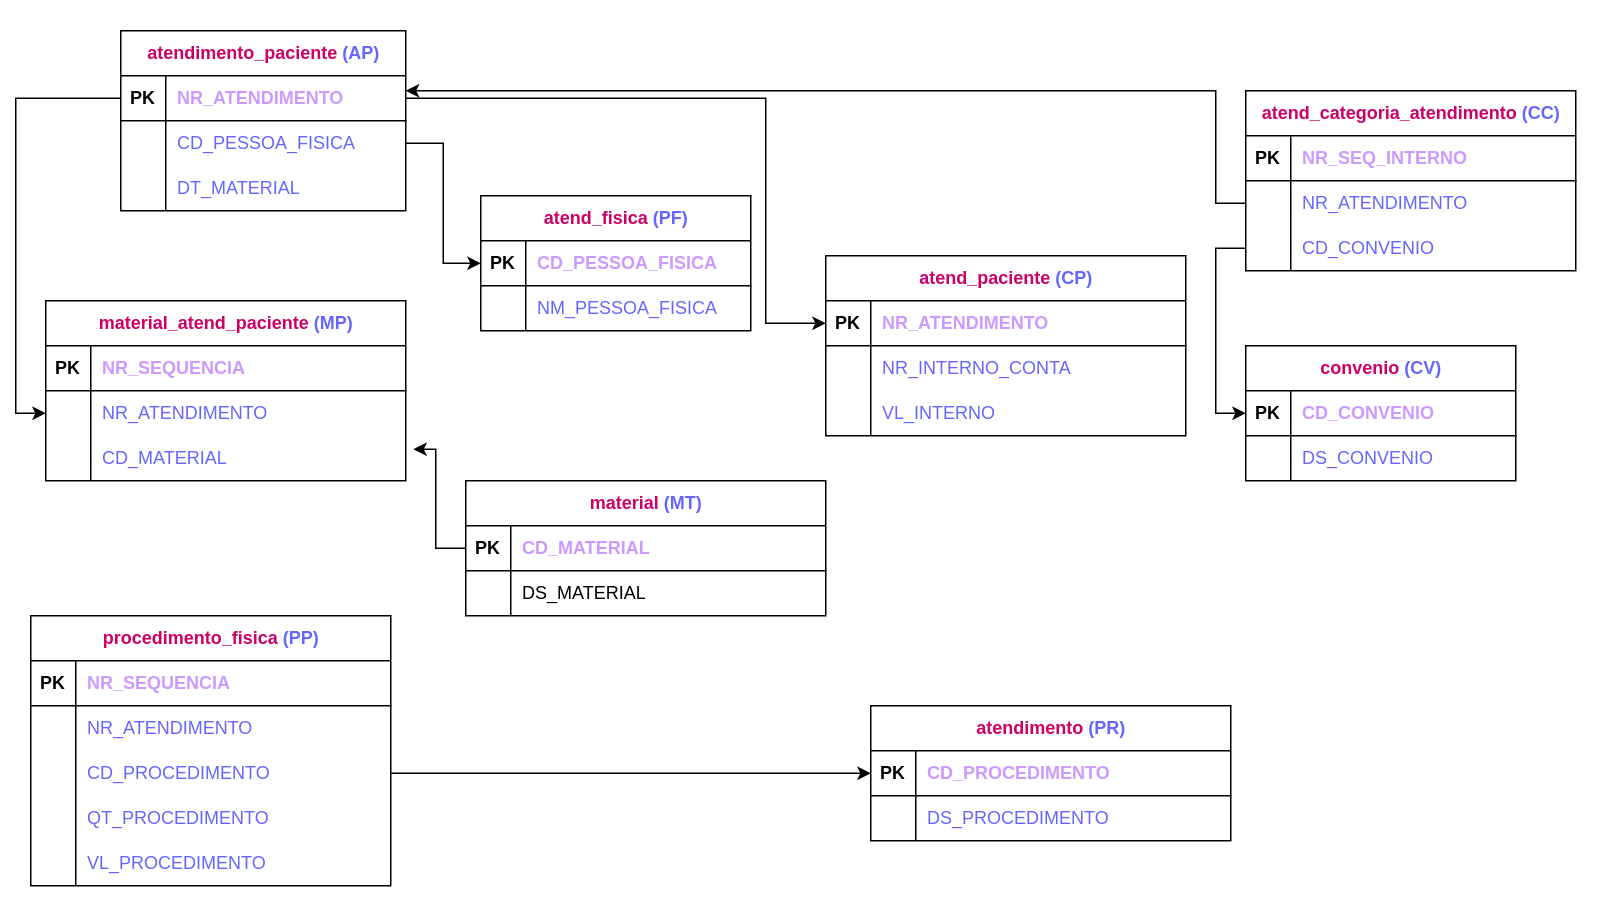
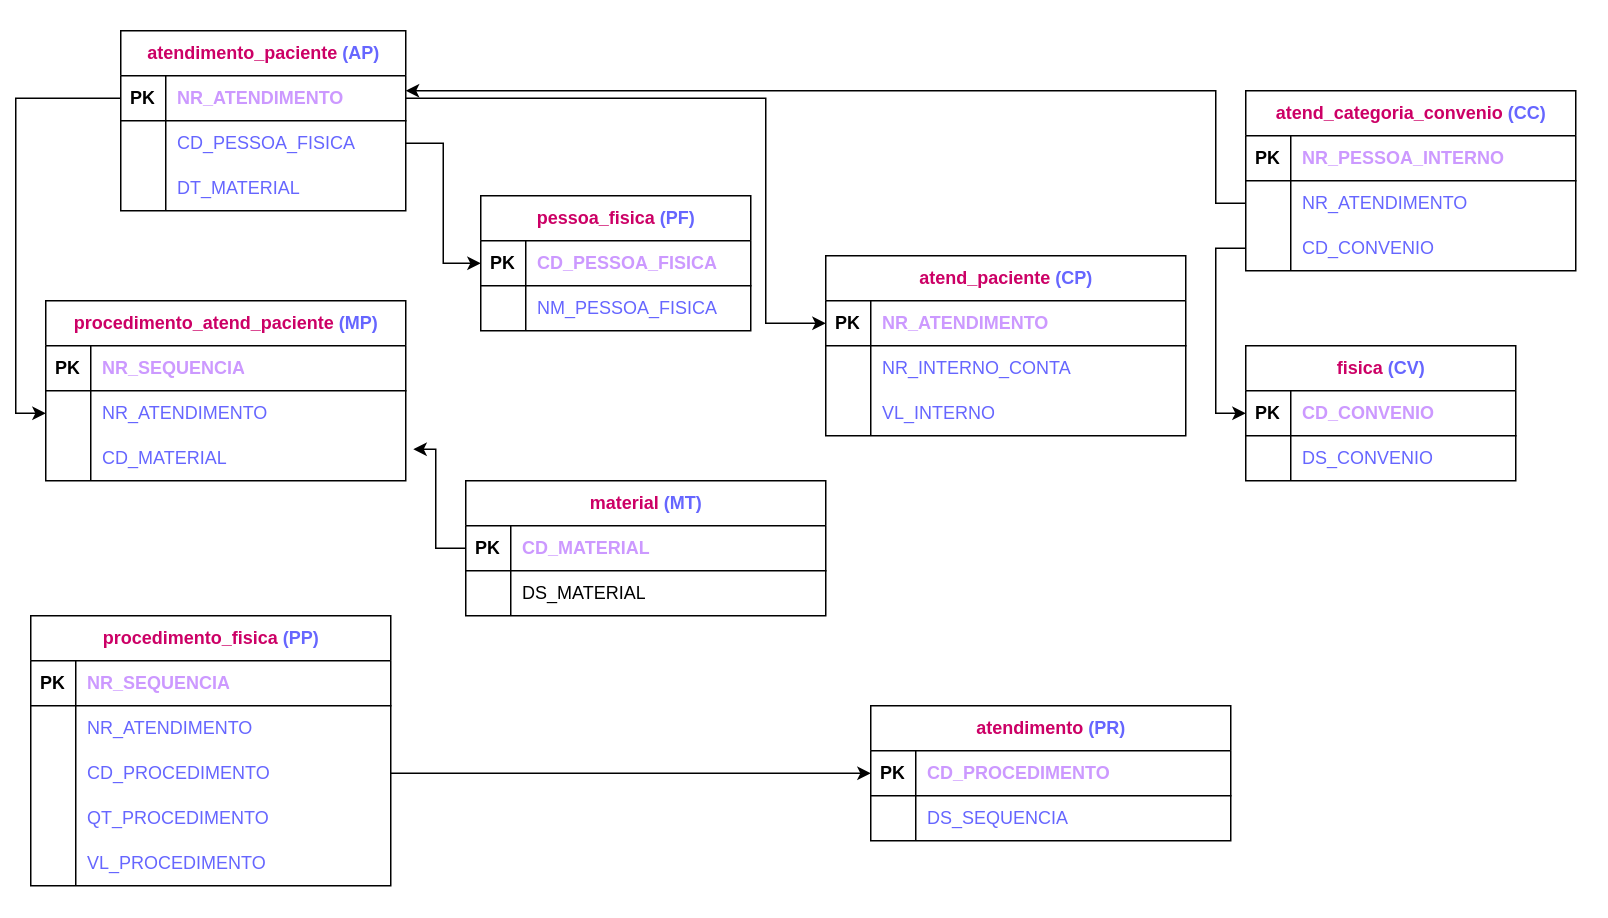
(1412, 113) -> (1412, 113)
(1373, 158) -> (1388, 158)
(617, 218) -> (617, 218)
(227, 323) -> (227, 323)
(1382, 368) -> (1382, 368)
(1003, 818) -> (988, 818)
